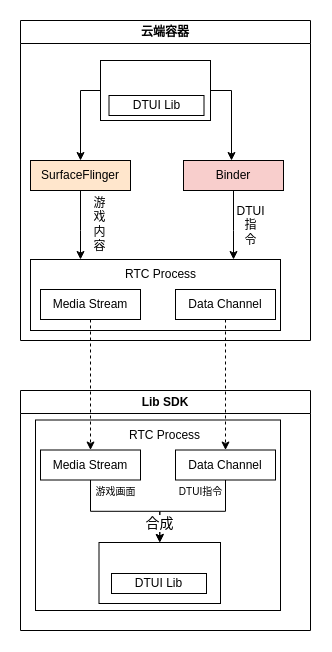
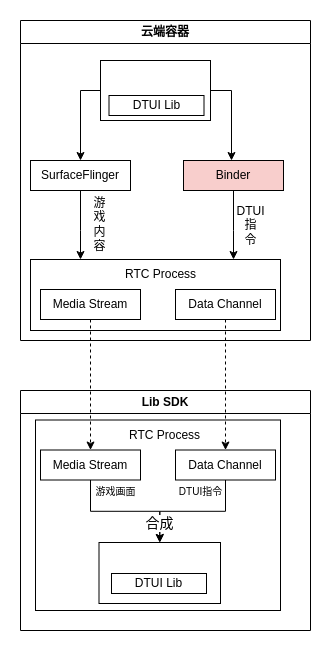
(81, 176) -> (81, 176)
